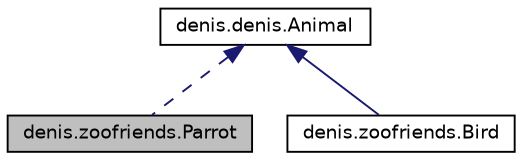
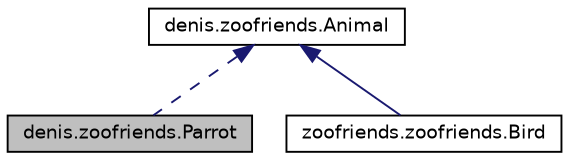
(265, 27) -> (277, 27)
(401, 134) -> (424, 134)
